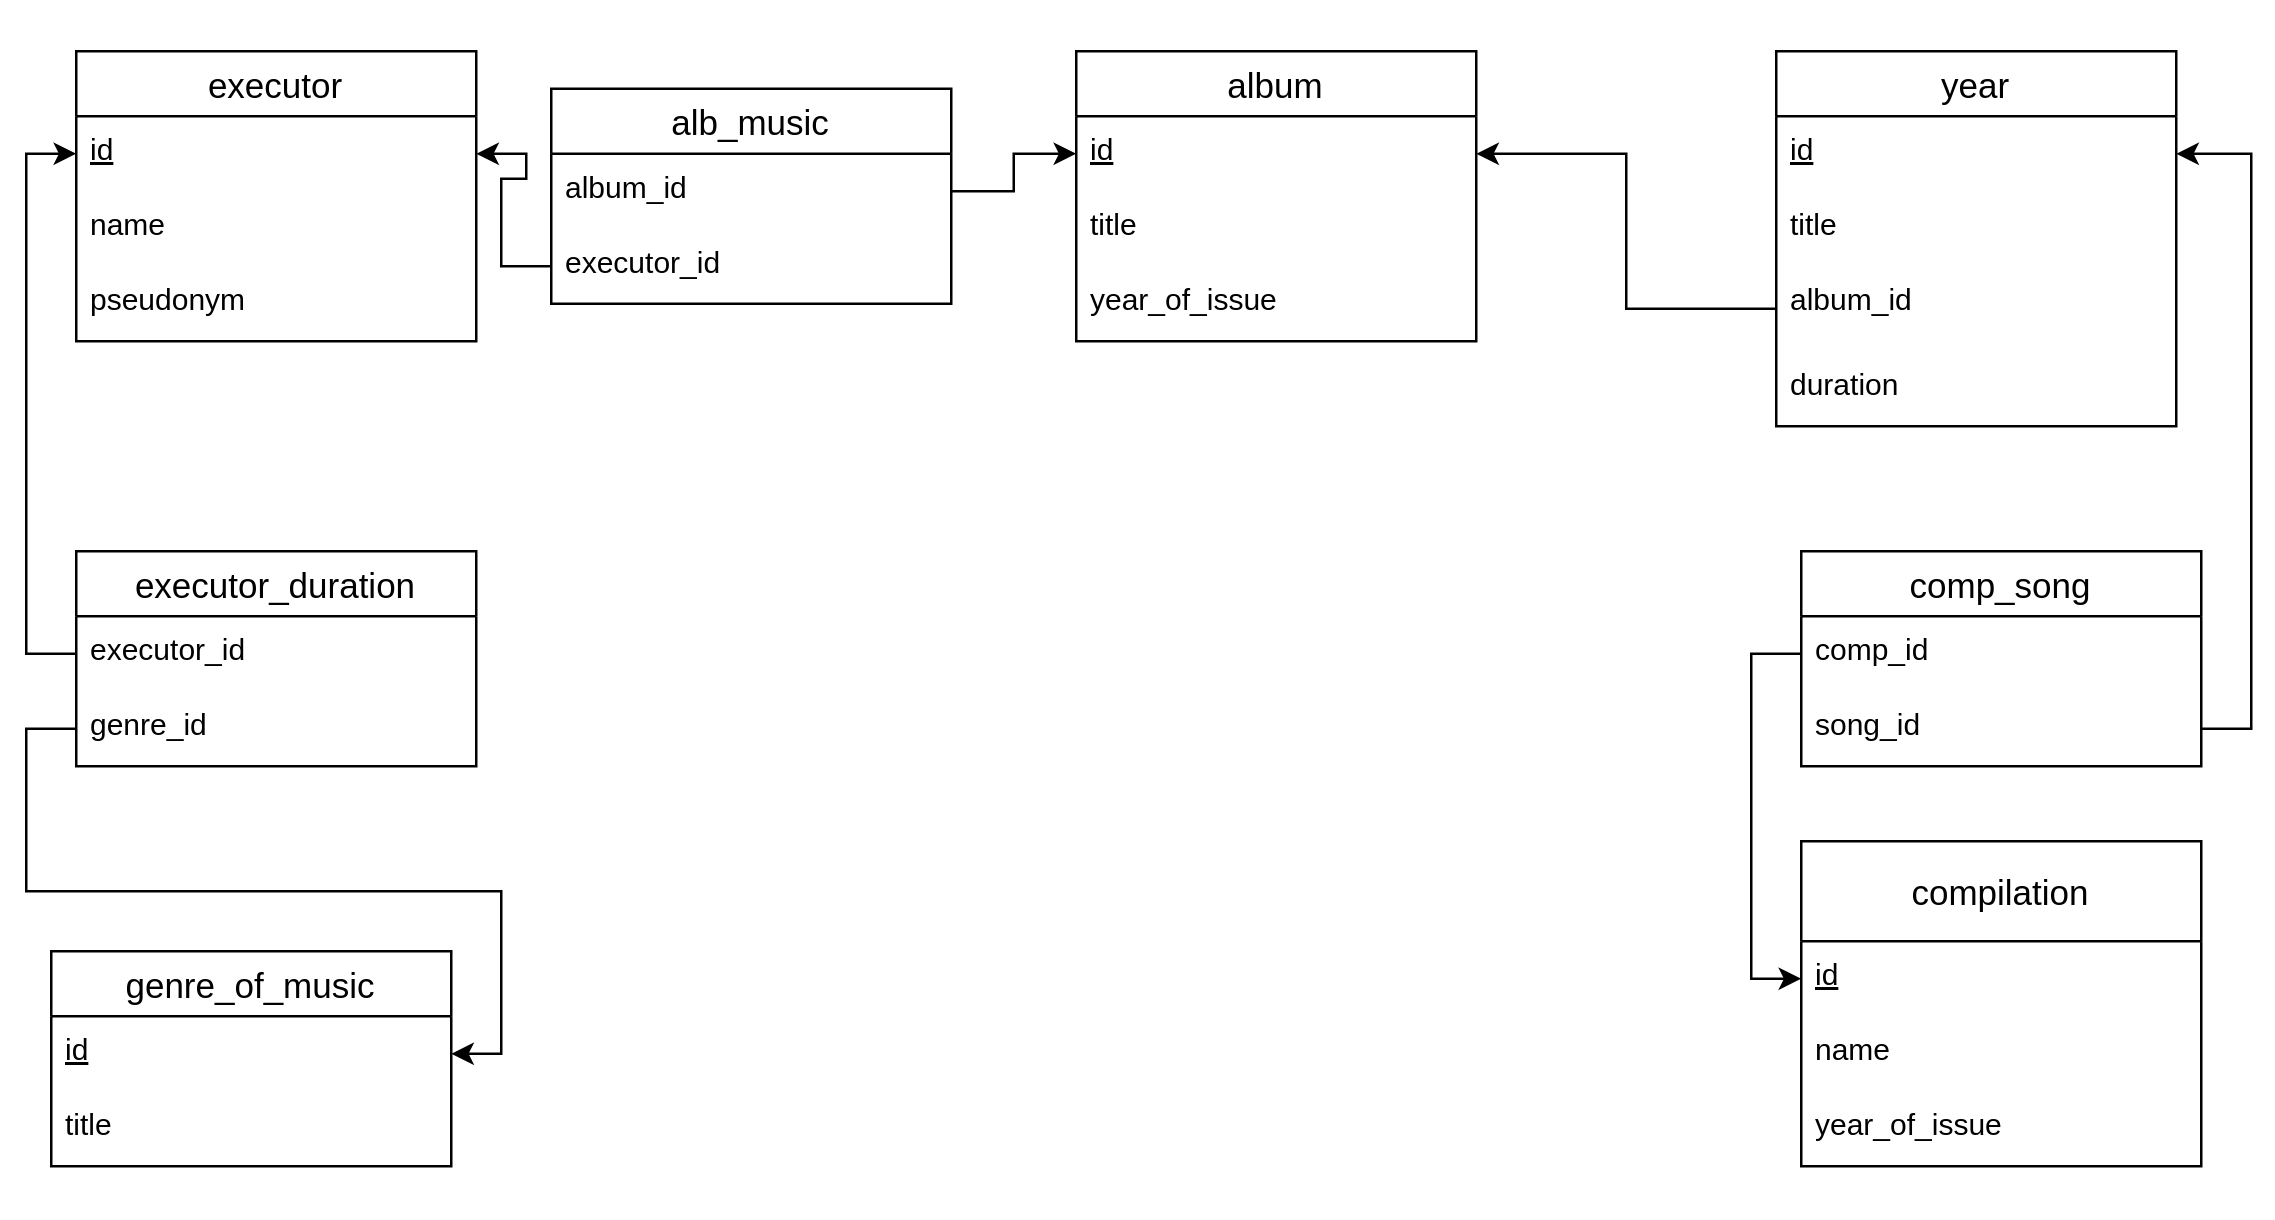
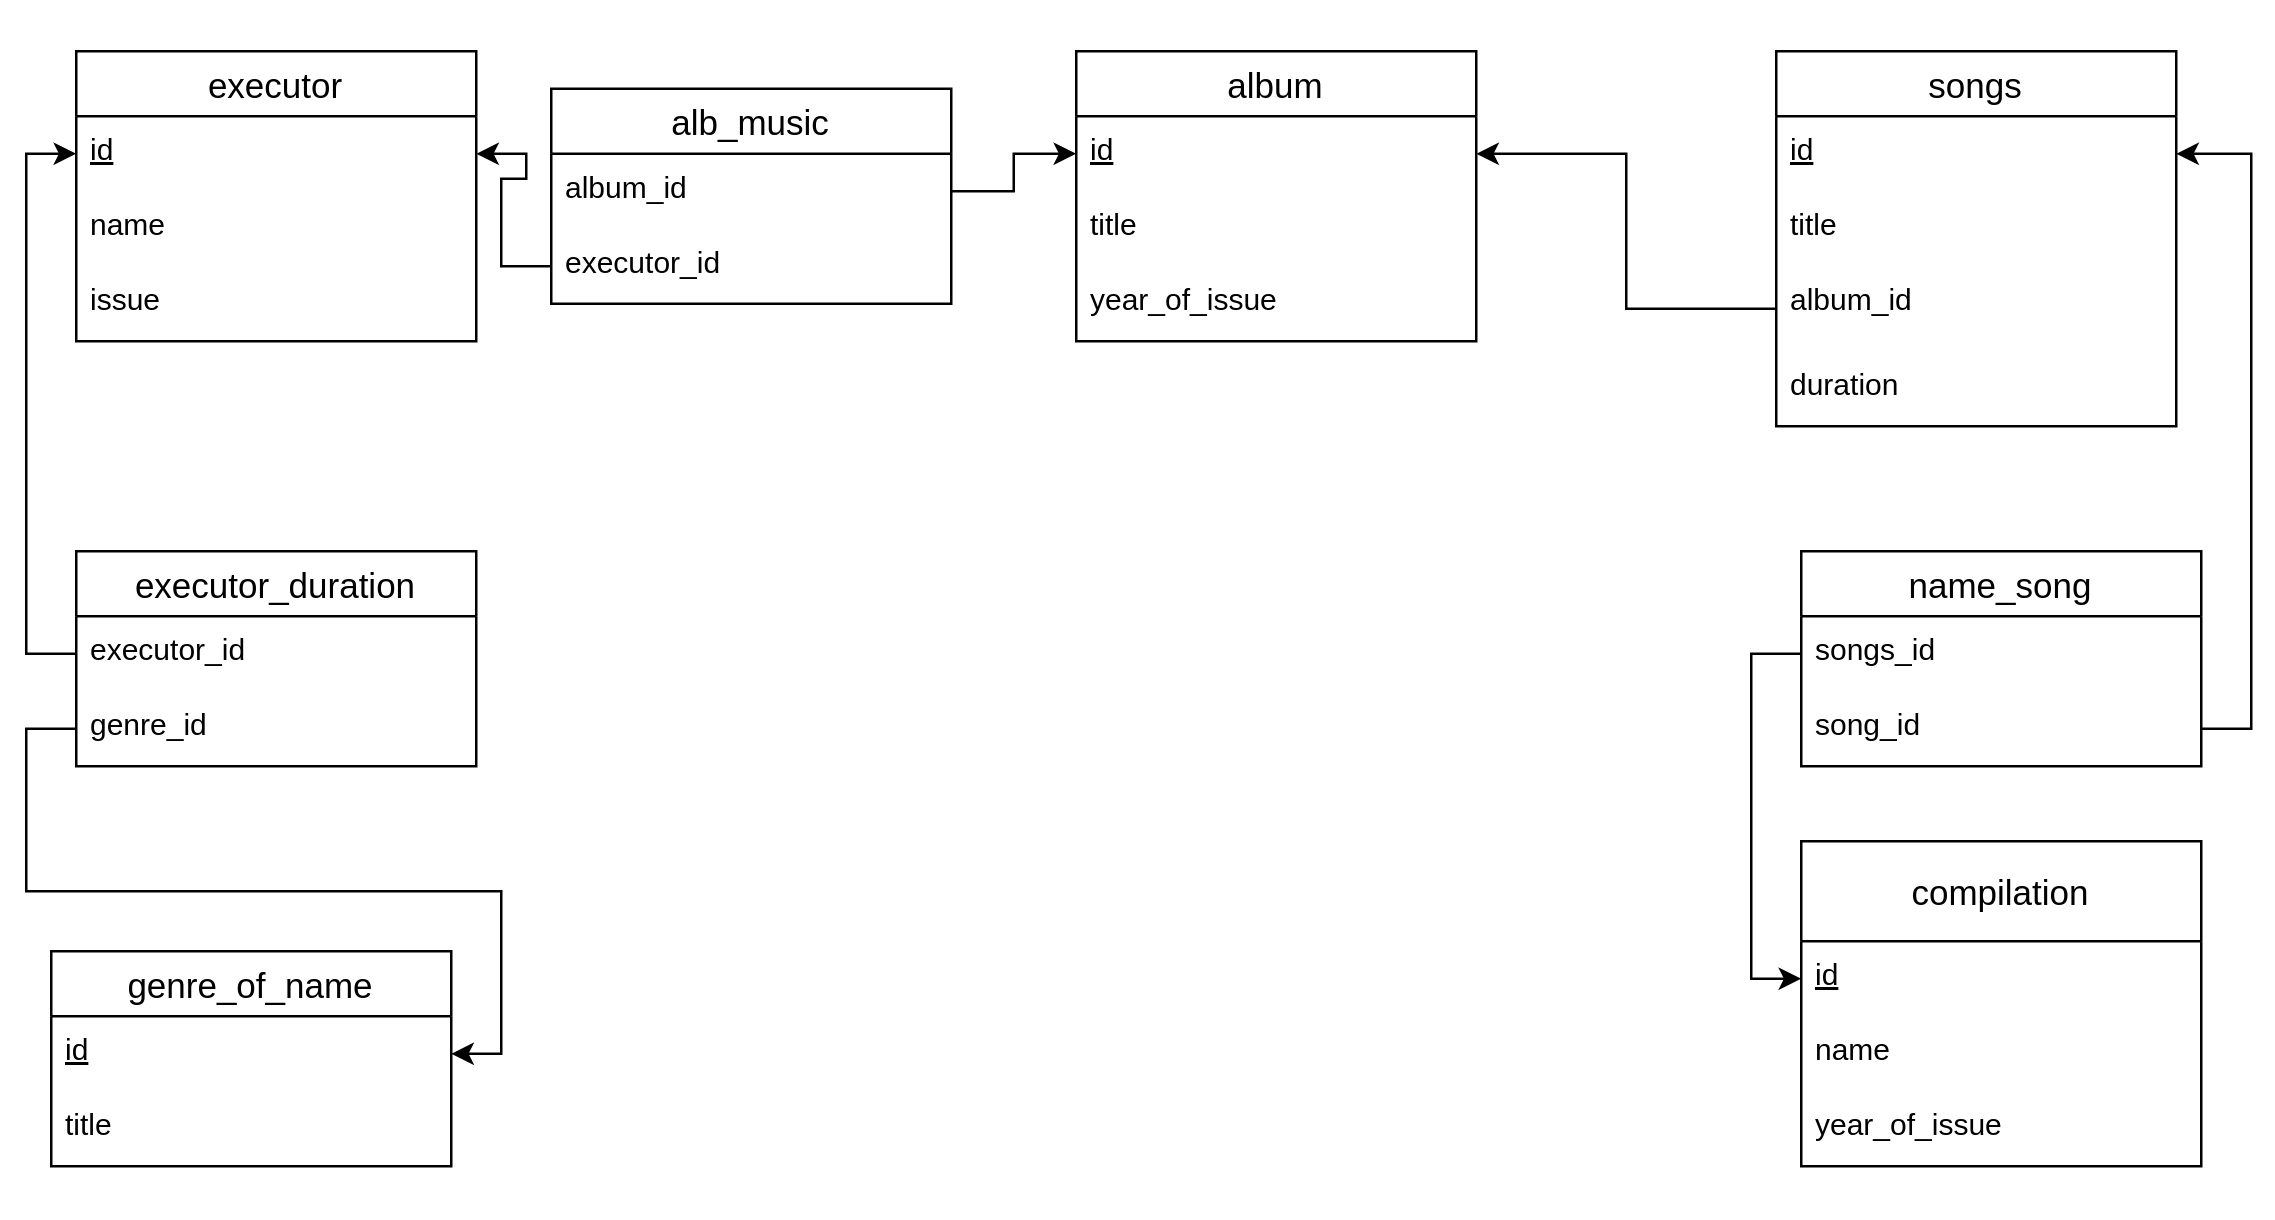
(1975, 86) -> (1975, 86)
(166, 300) -> (128, 300)
(2000, 586) -> (2000, 586)
(1870, 650) -> (1878, 650)
(250, 986) -> (250, 986)
